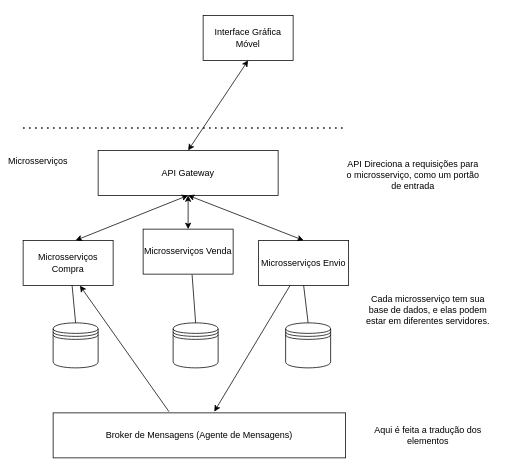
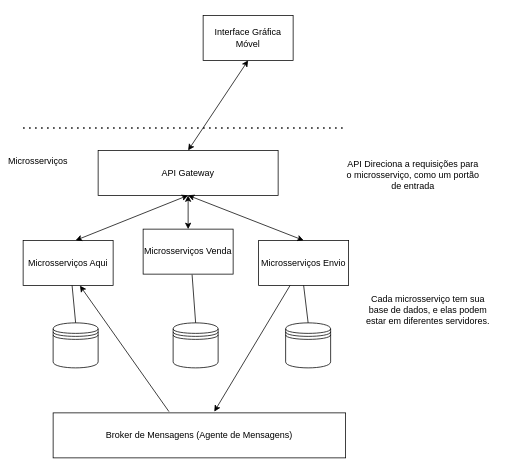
(68, 263) -> (68, 263)
(428, 435) -> none
